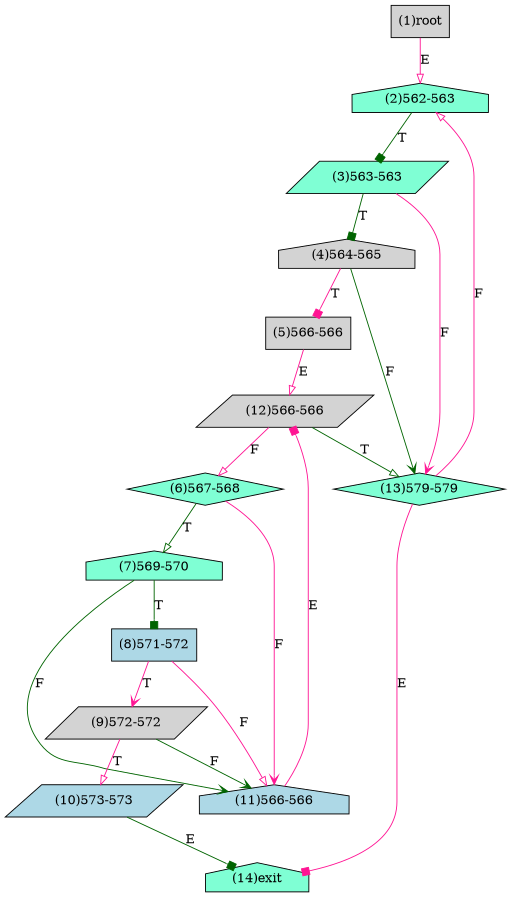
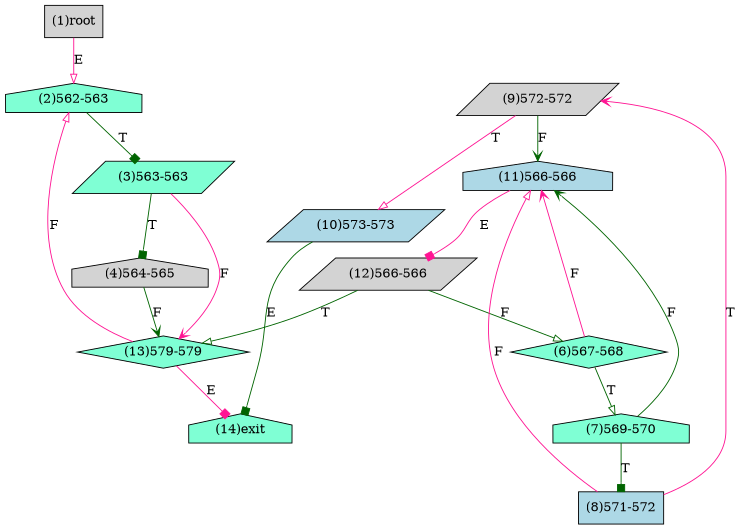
(308, 333) -> none
(247, 448) -> (498, 317)
